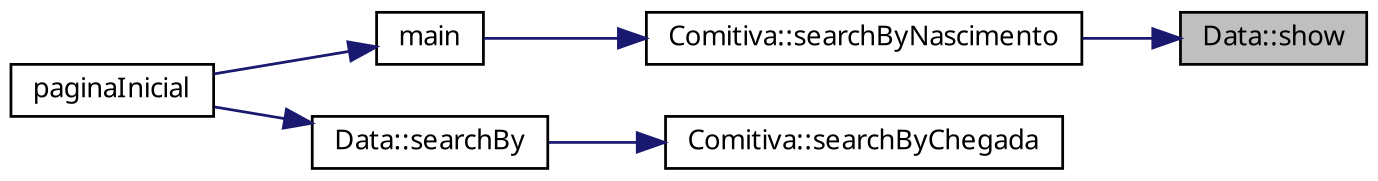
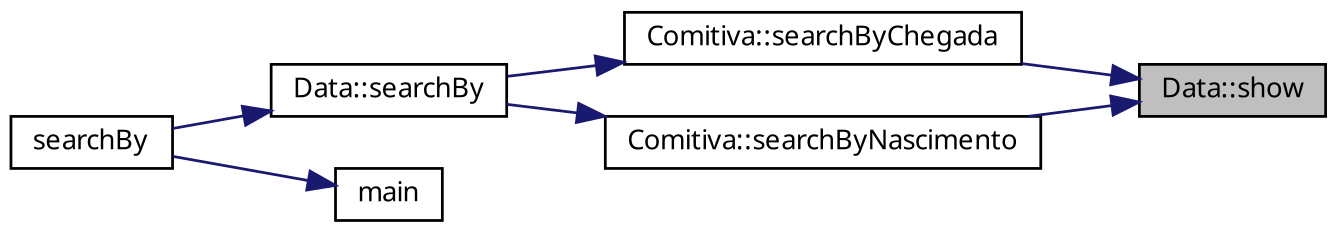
(551, 38) -> (542, 109)
none -> (1067, 69)
(112, 90) -> (92, 142)
